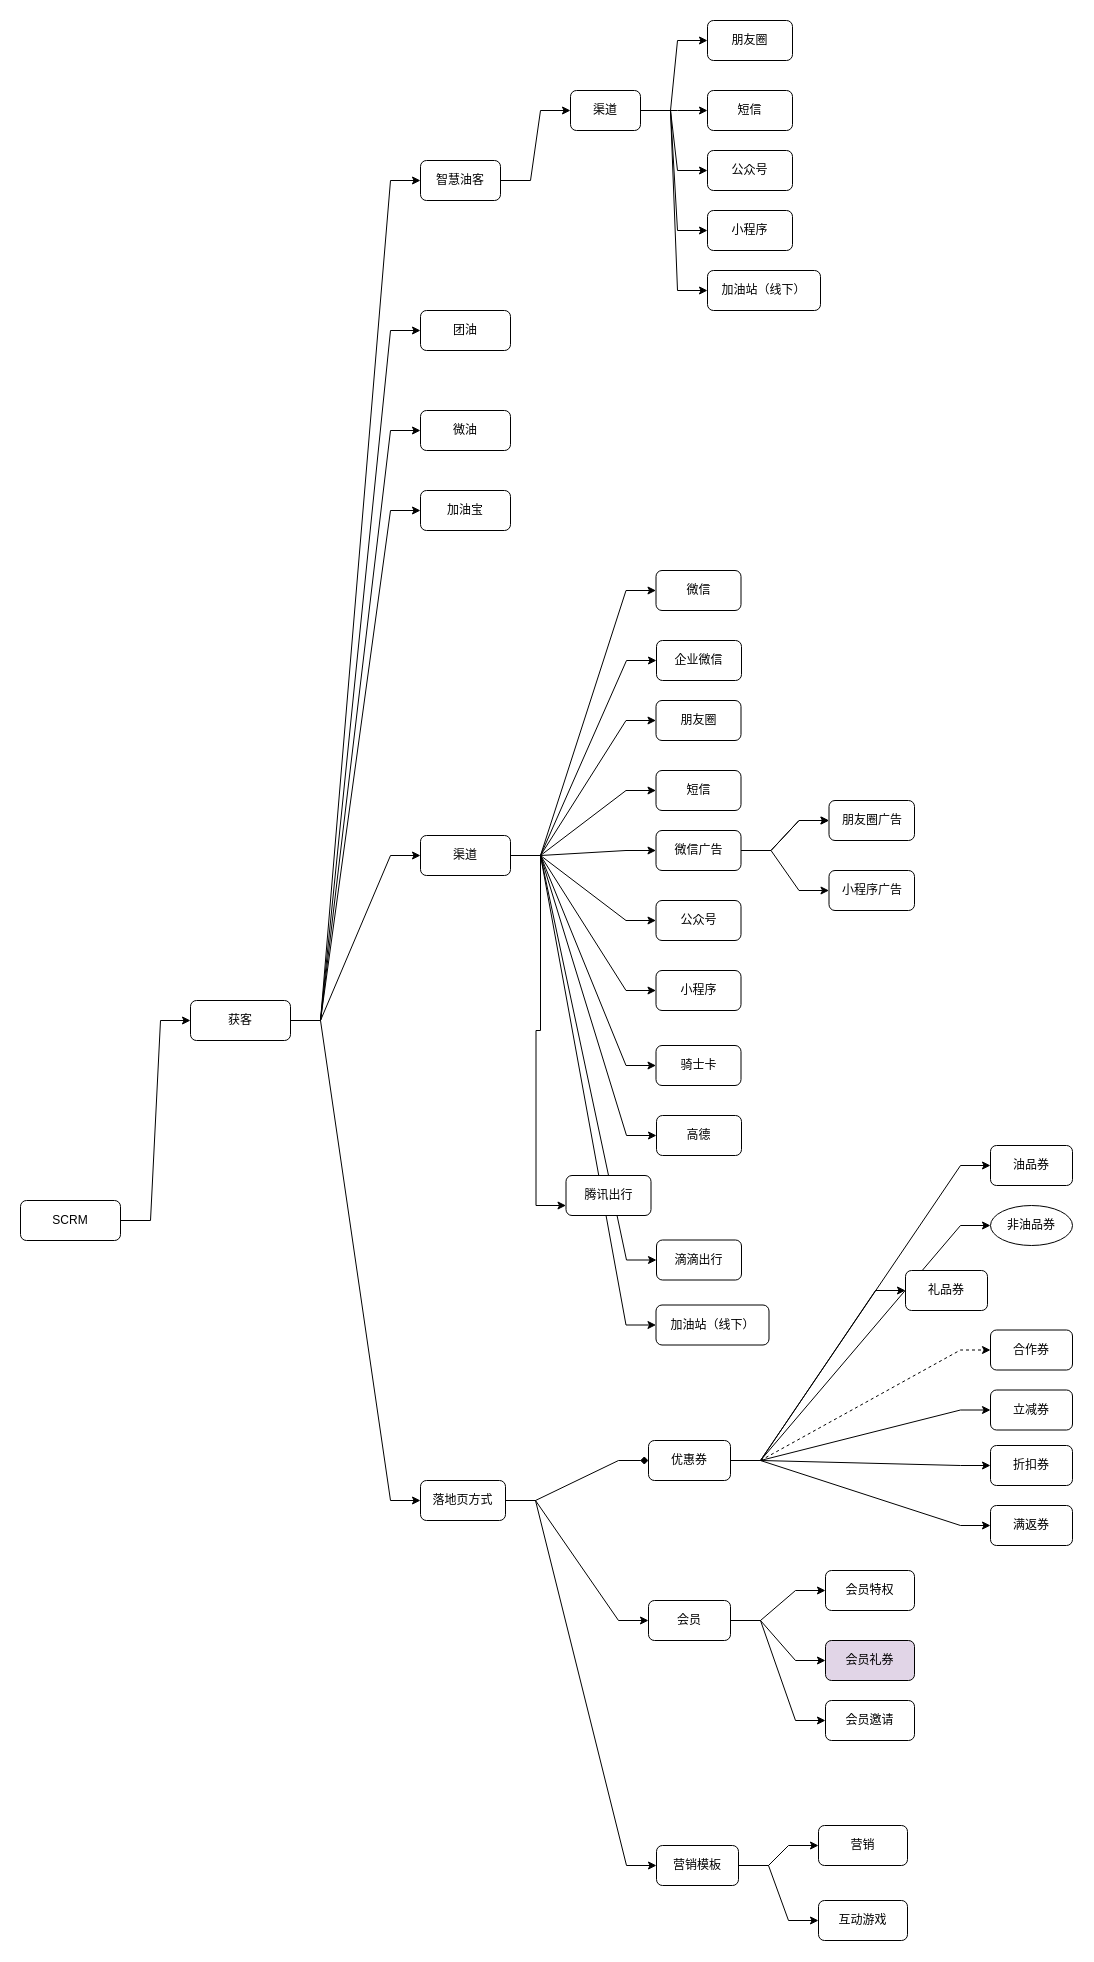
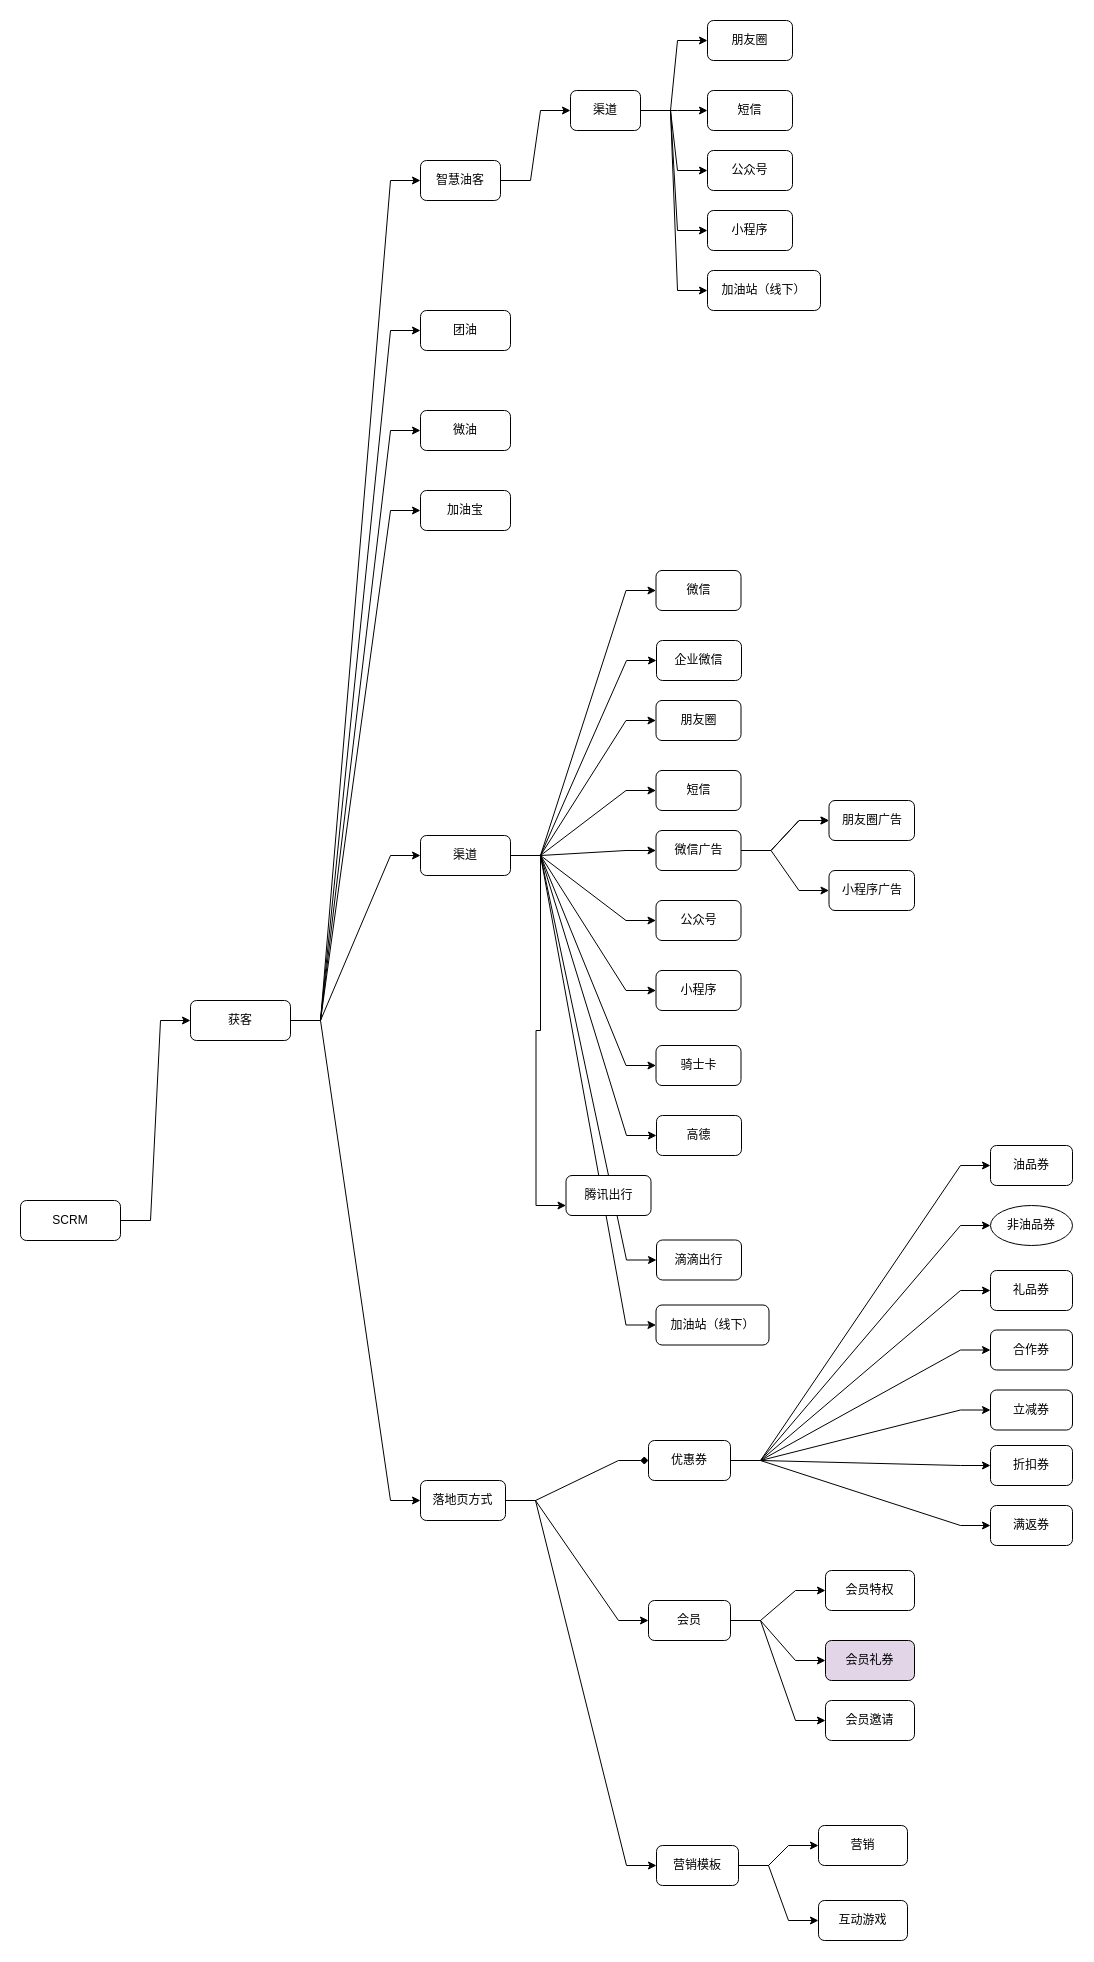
(947, 1291) -> (1032, 1291)
(874, 1398) -> (874, 1398)
